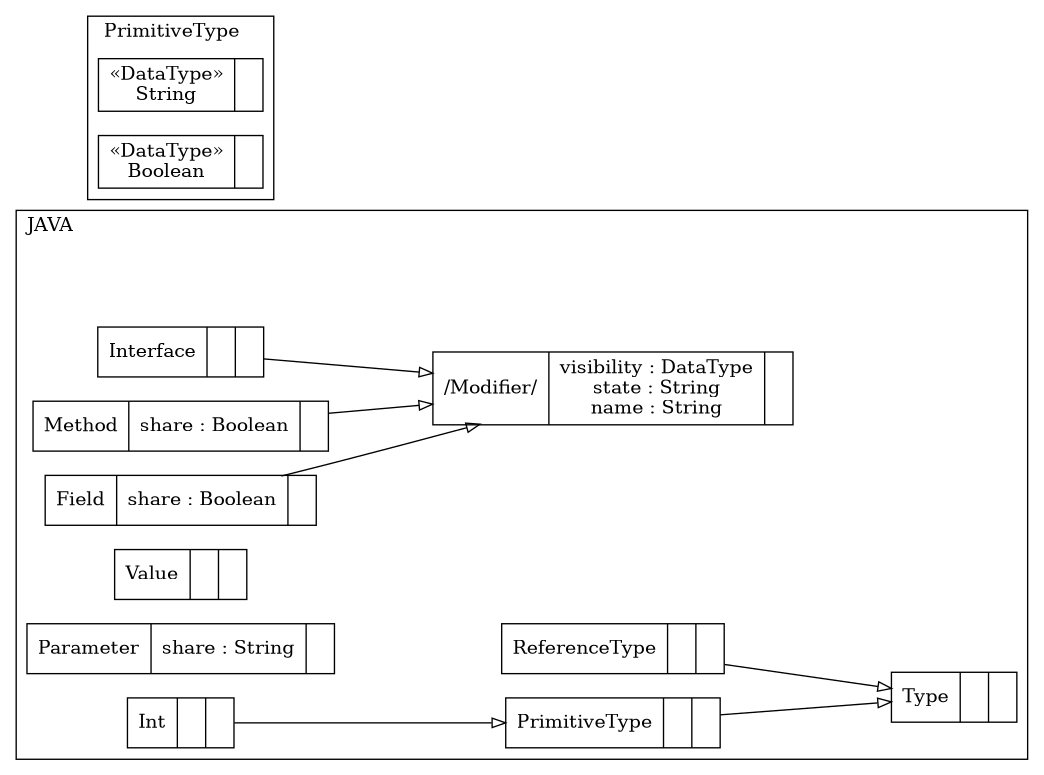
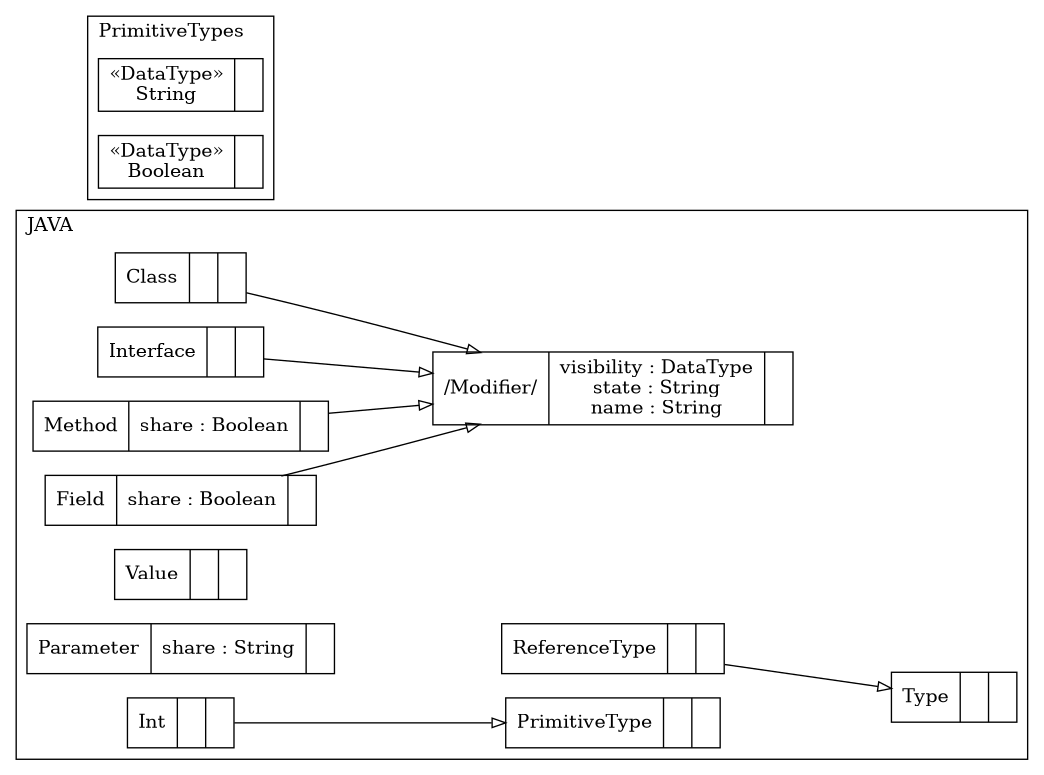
(172, 32) -> (172, 32)
none -> (181, 278)
(799, 709) -> none
